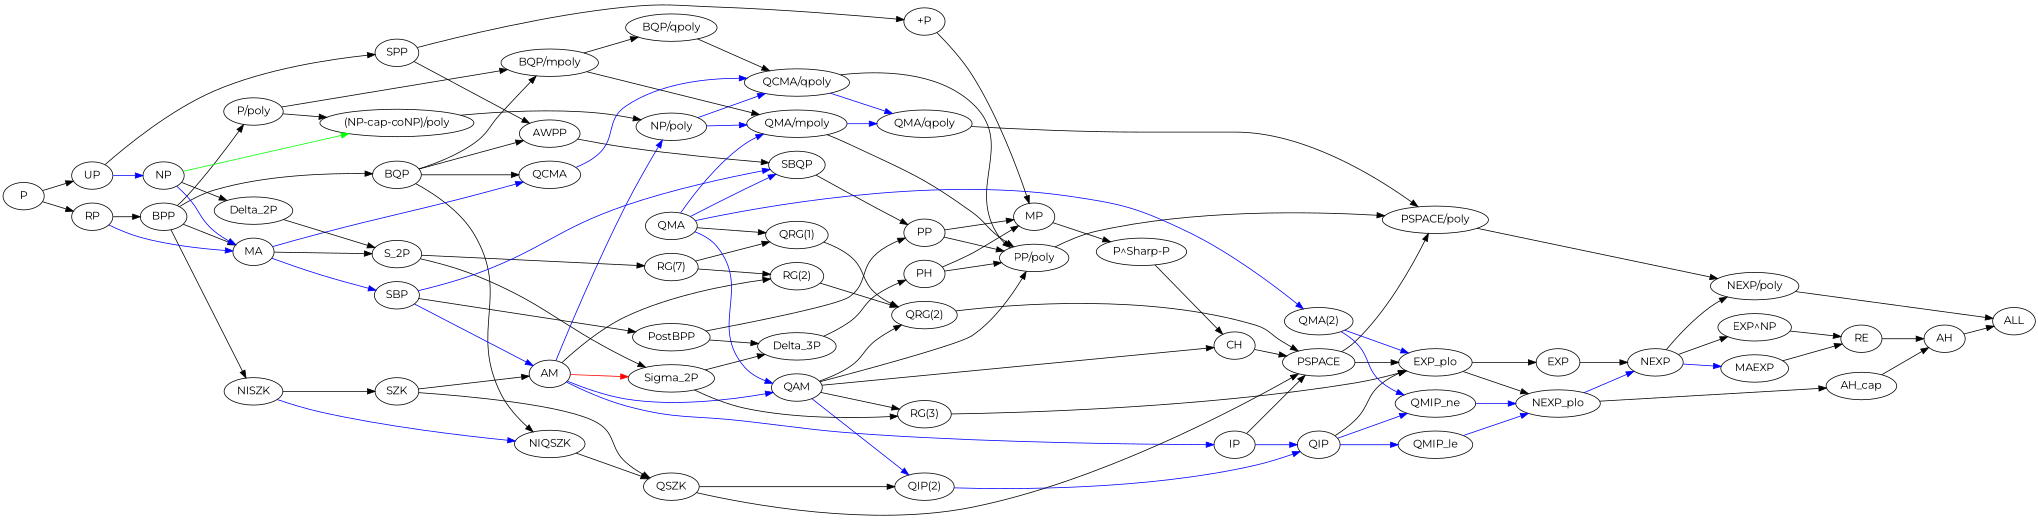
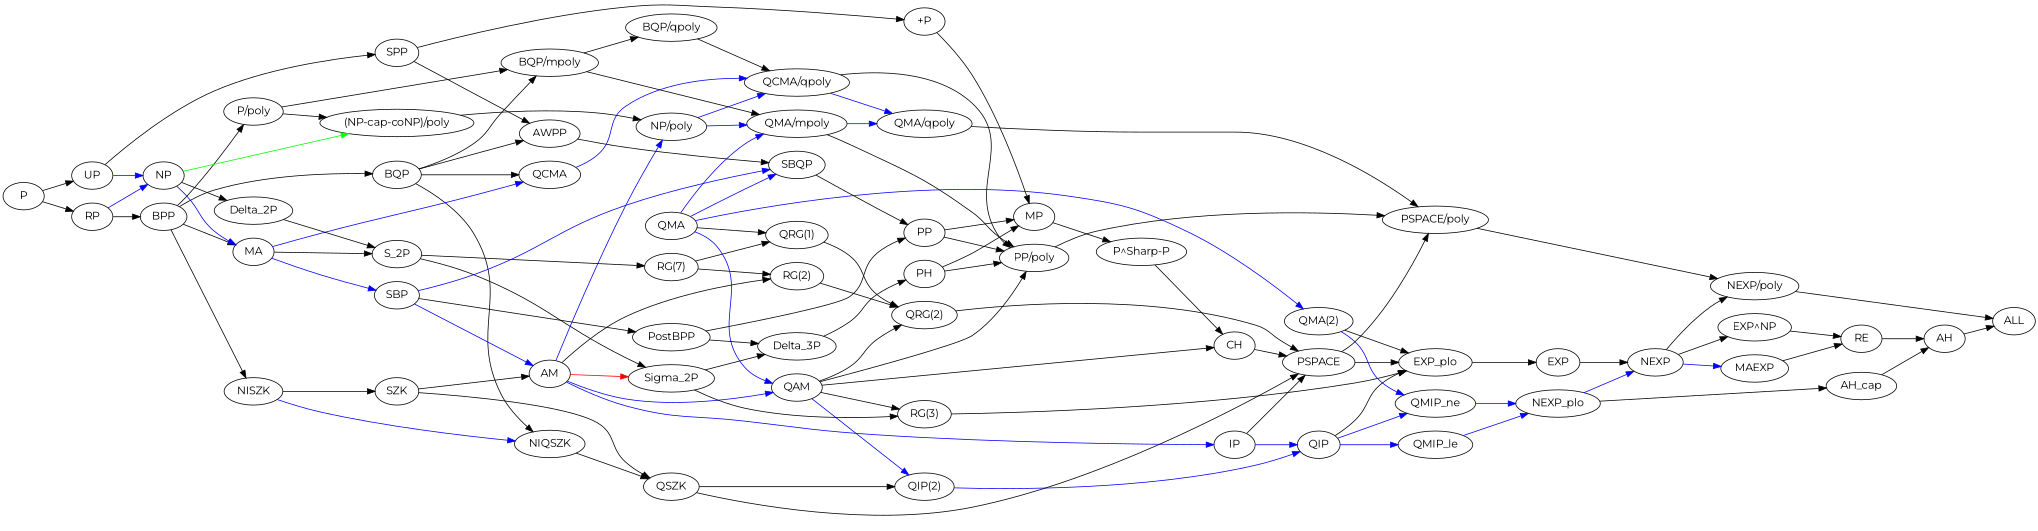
(166, 243) -> (125, 198)
(1373, 340) -> (1373, 340)
(1492, 381) -> none
